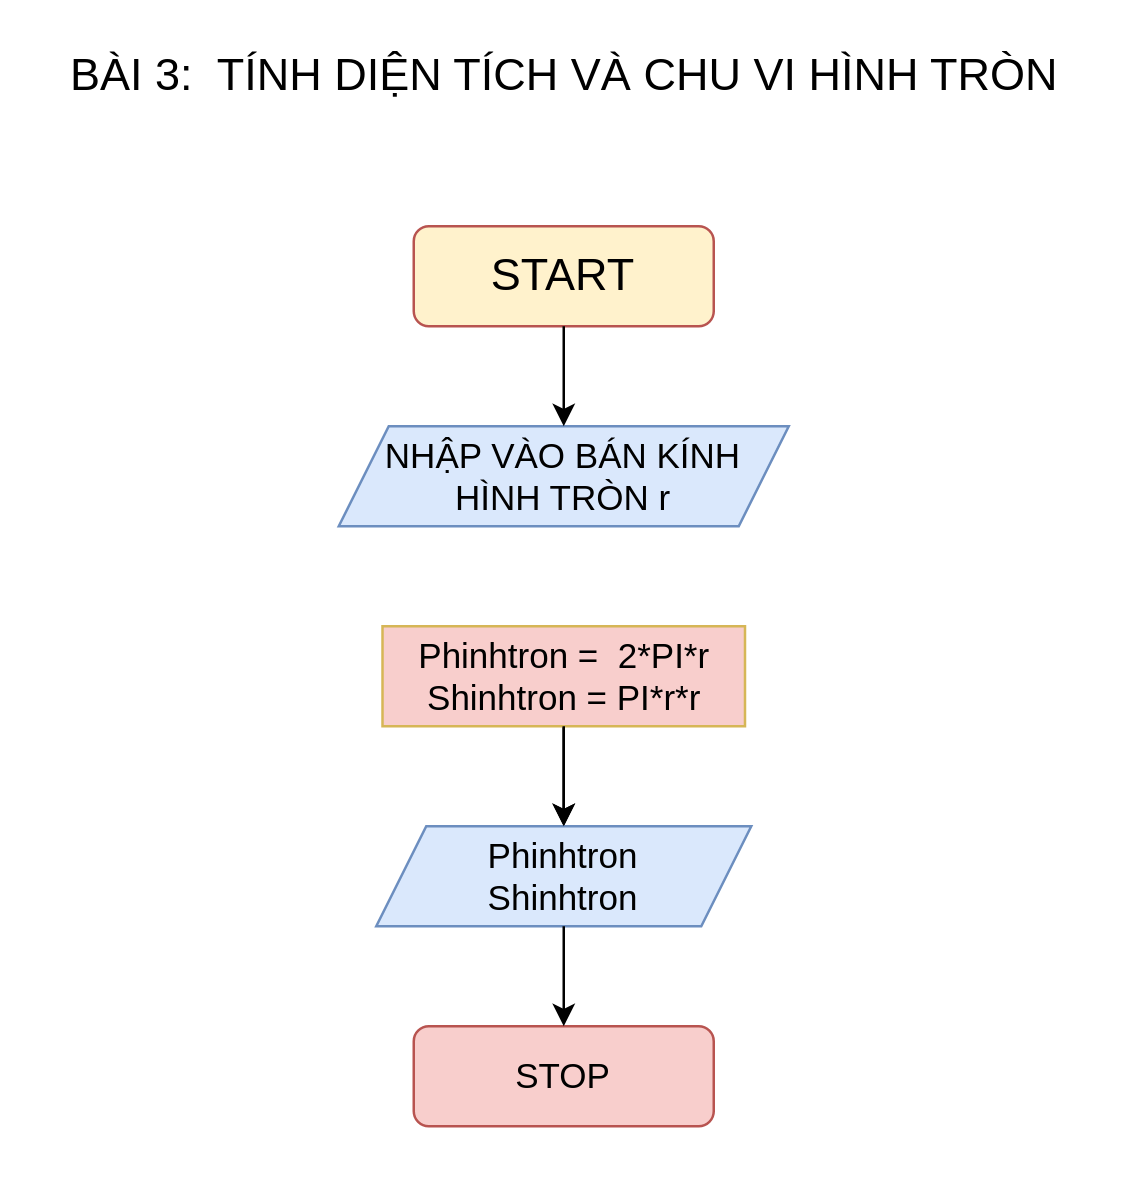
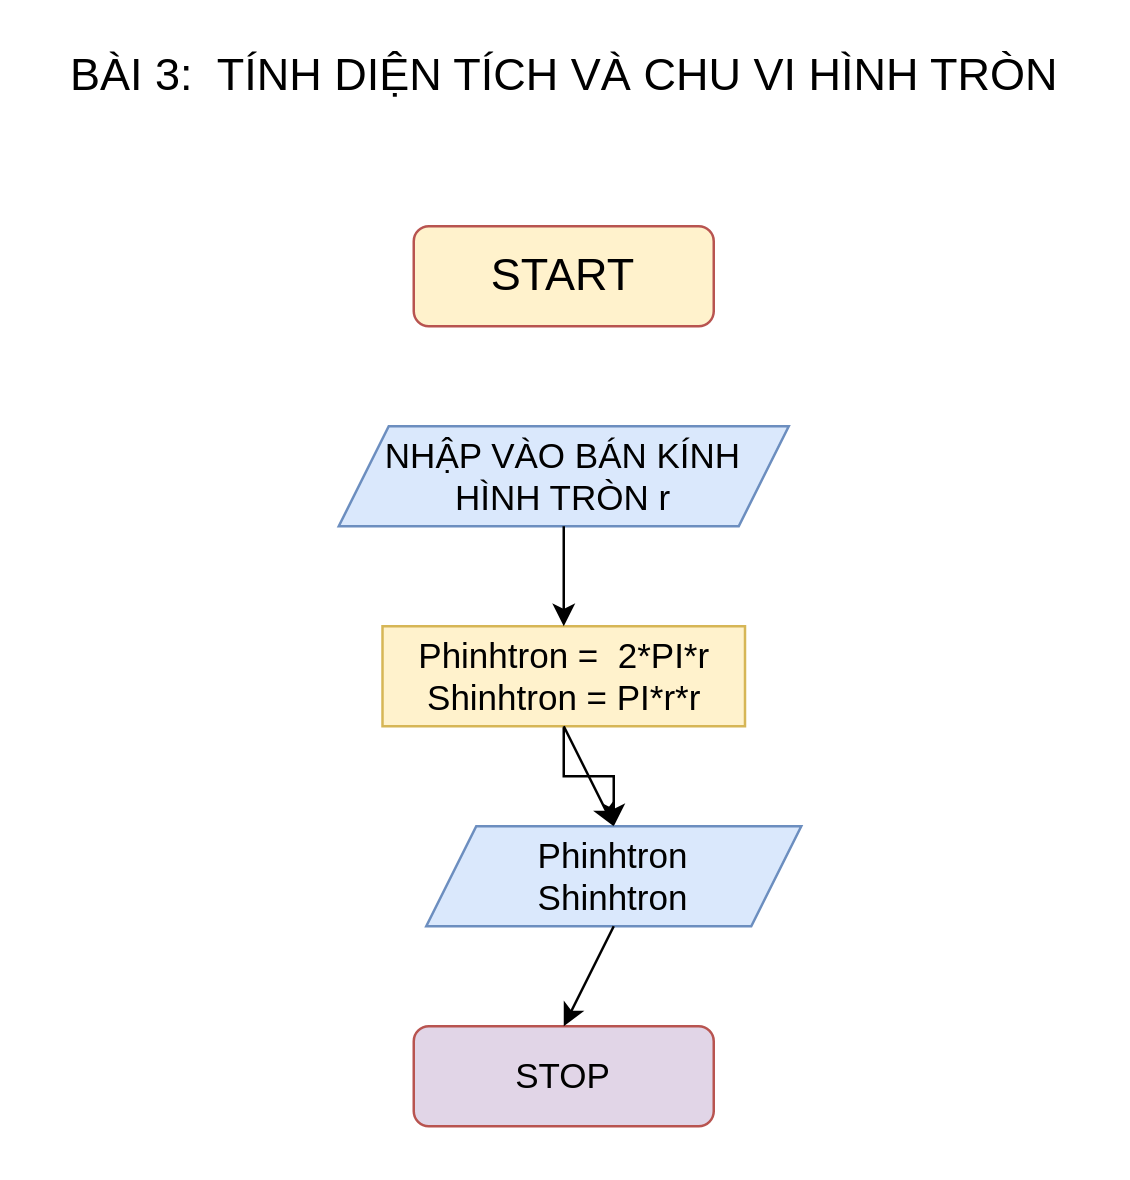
(564, 368) -> none
none -> (564, 568)
(564, 676) -> (564, 676)
(564, 876) -> (614, 876)
(564, 1076) -> (564, 1076)
